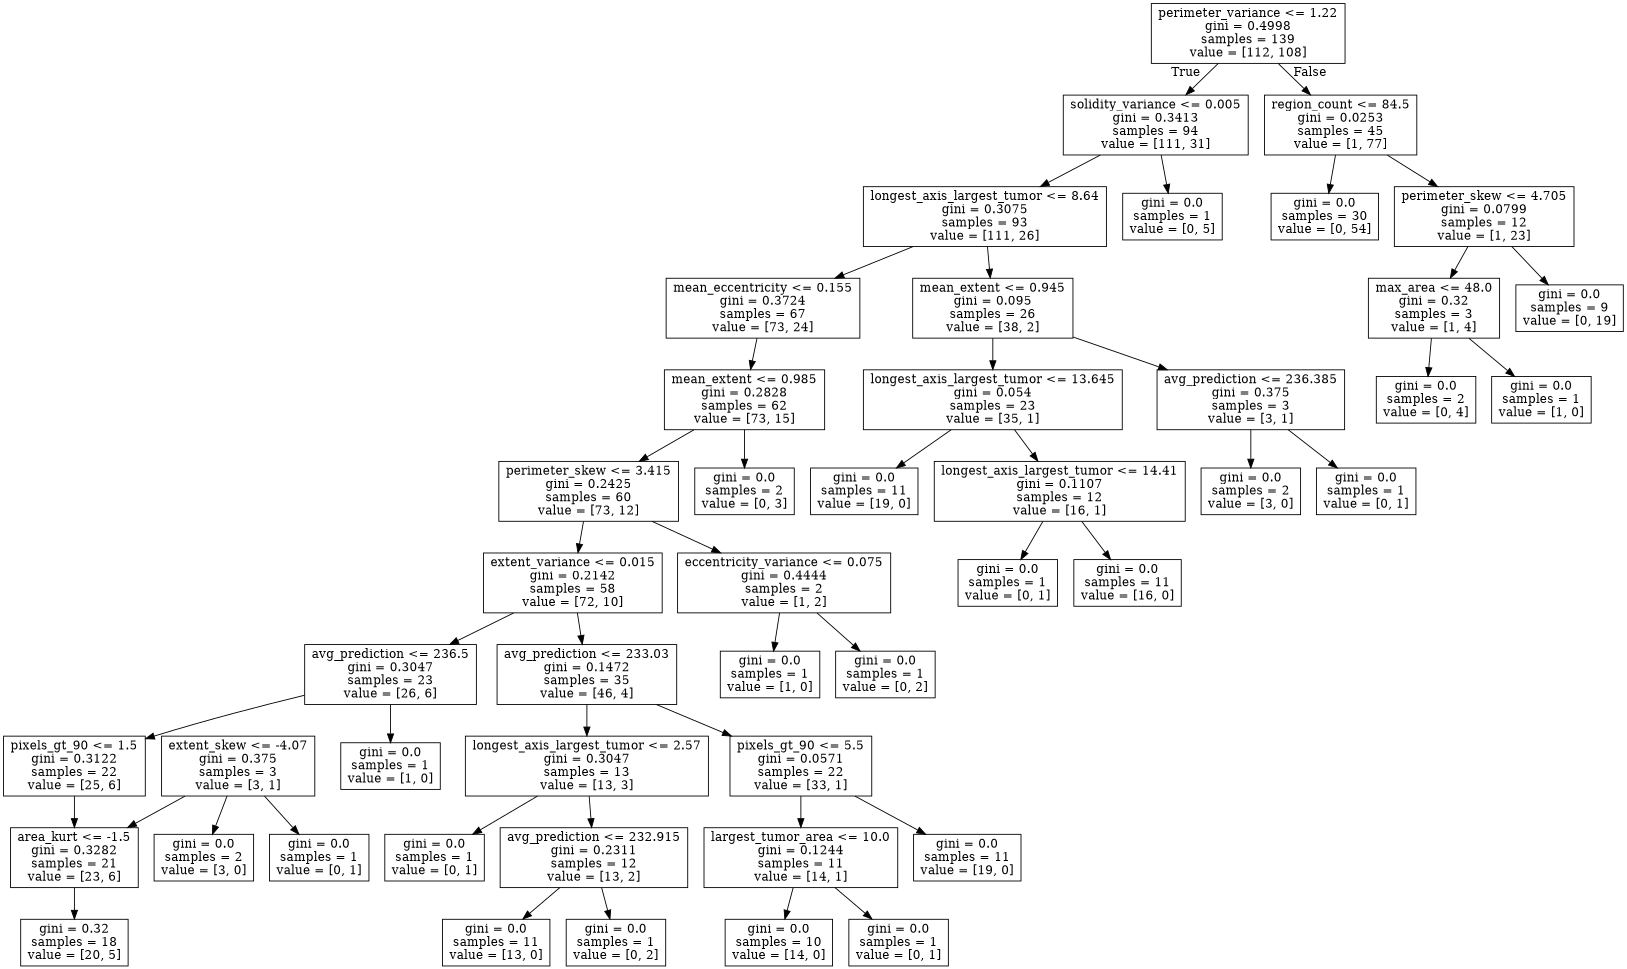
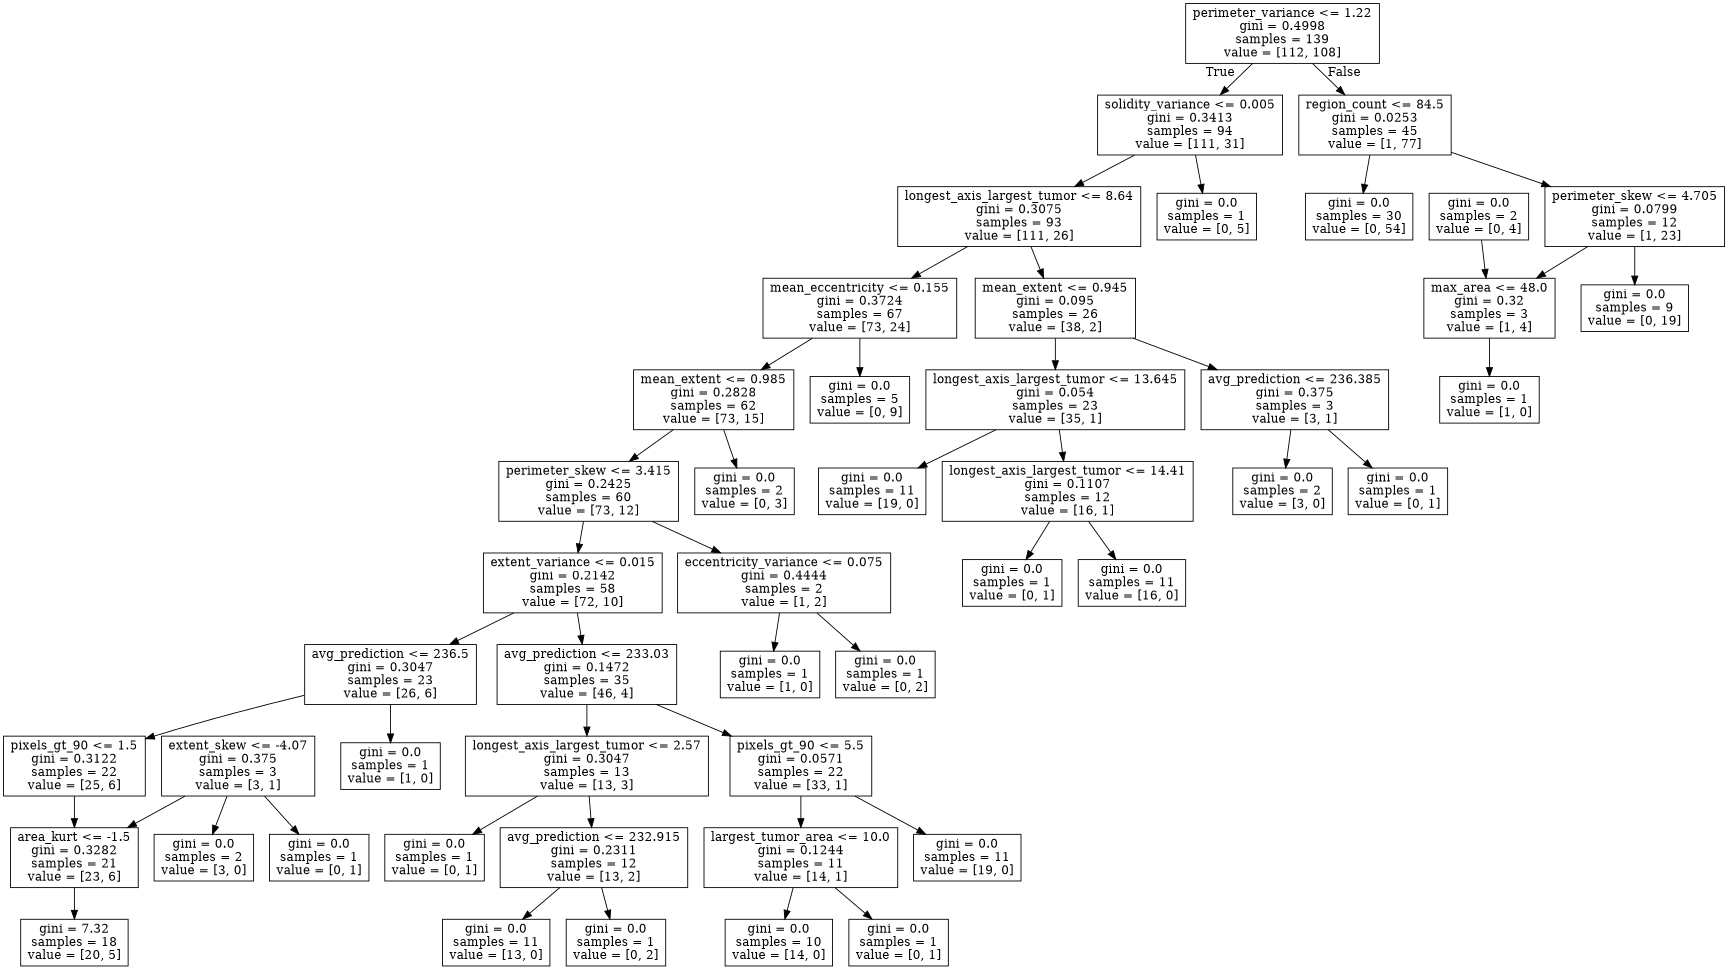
(1430, 353) -> (1483, 255)
none -> (860, 400)
(74, 943) -> (74, 943)
